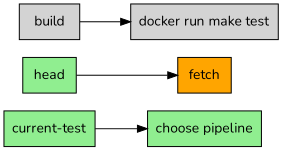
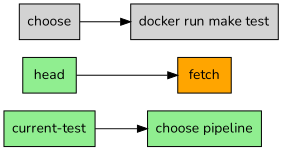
(50, 22) -> (50, 22)
